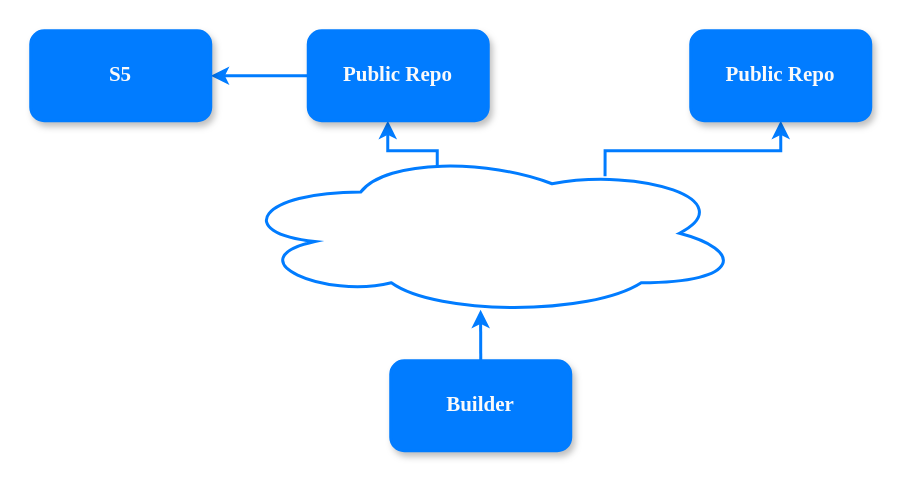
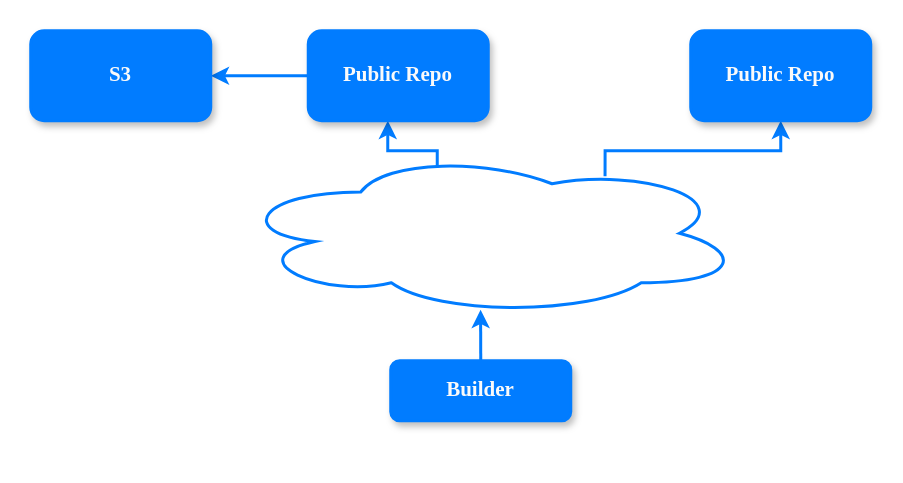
(121, 76) -> (121, 76)
(481, 406) -> (481, 391)
